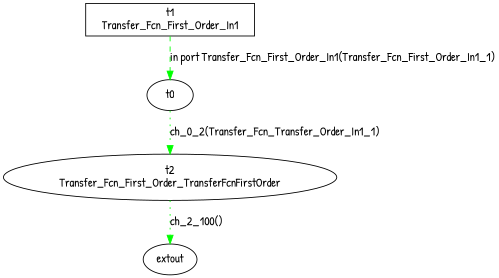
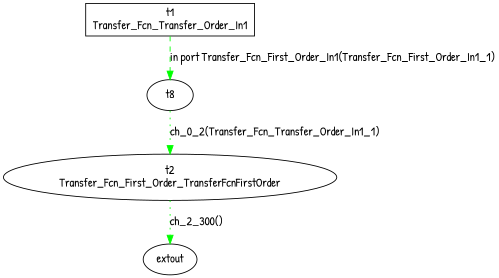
(170, 20) -> (170, 20)
(170, 95) -> (170, 95)
(197, 222) -> (197, 222)
